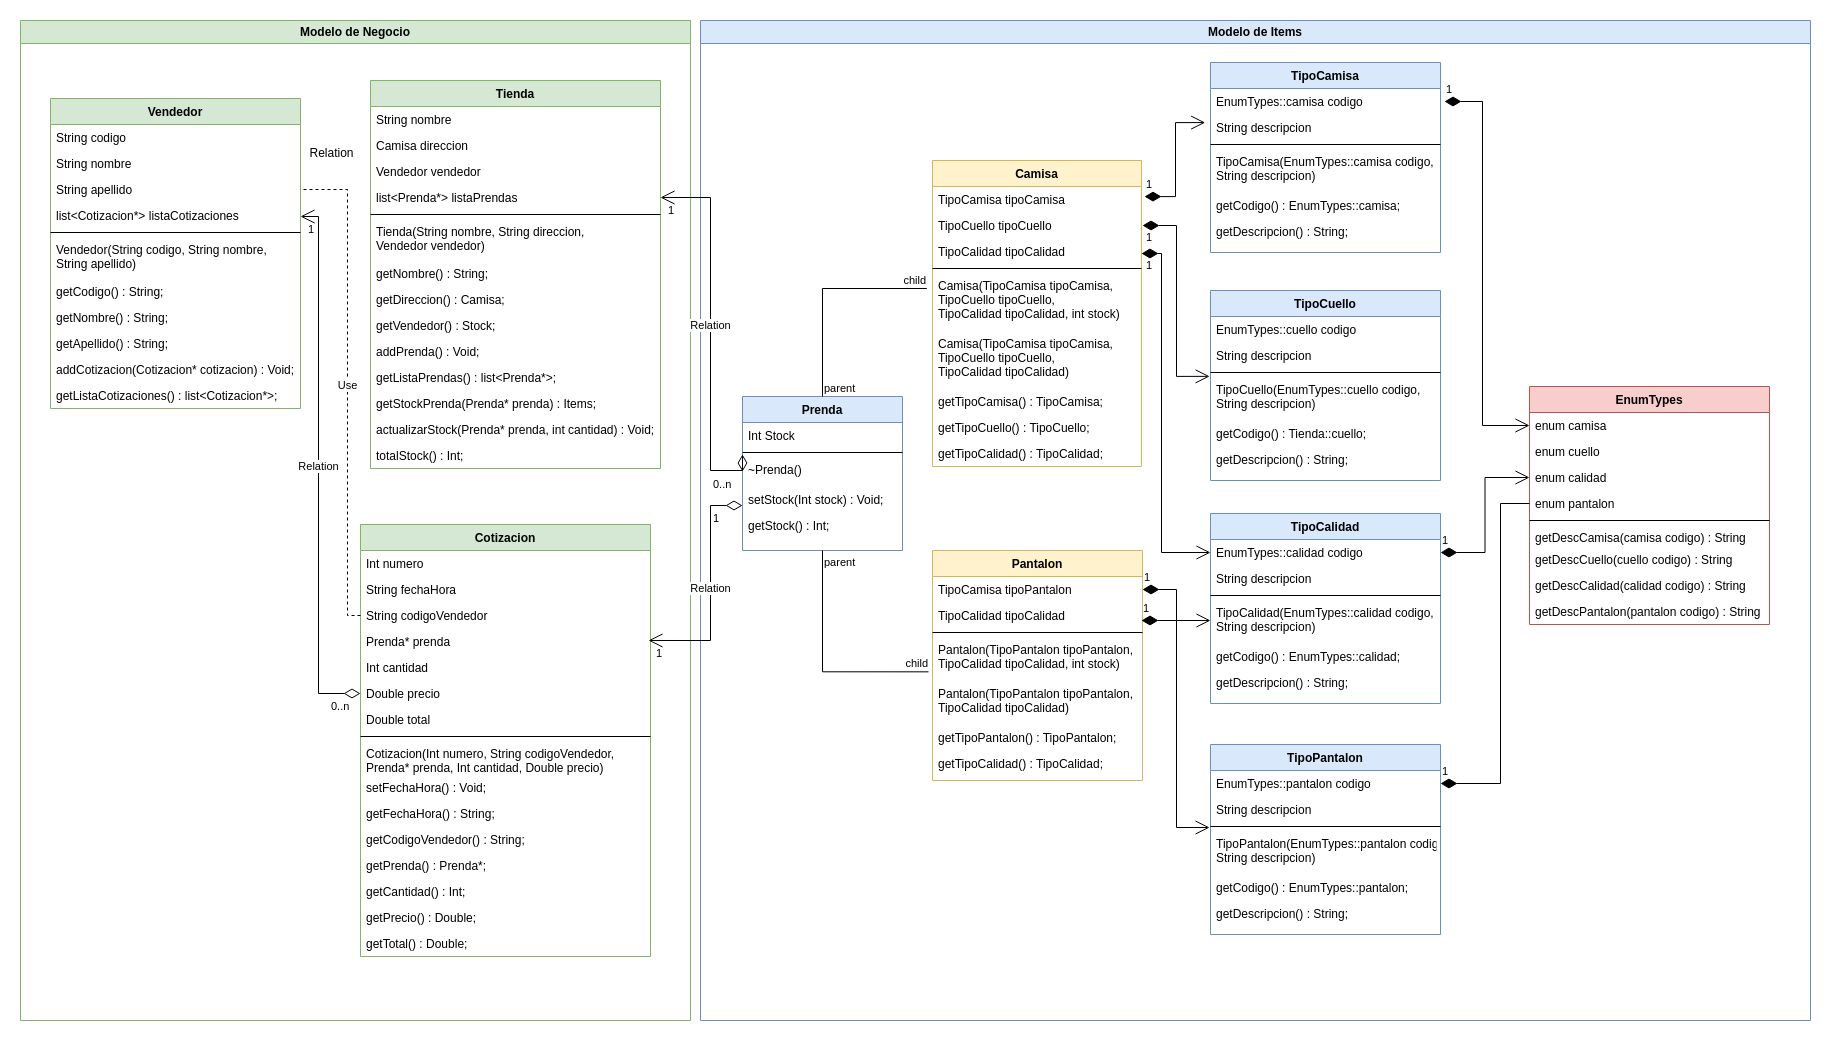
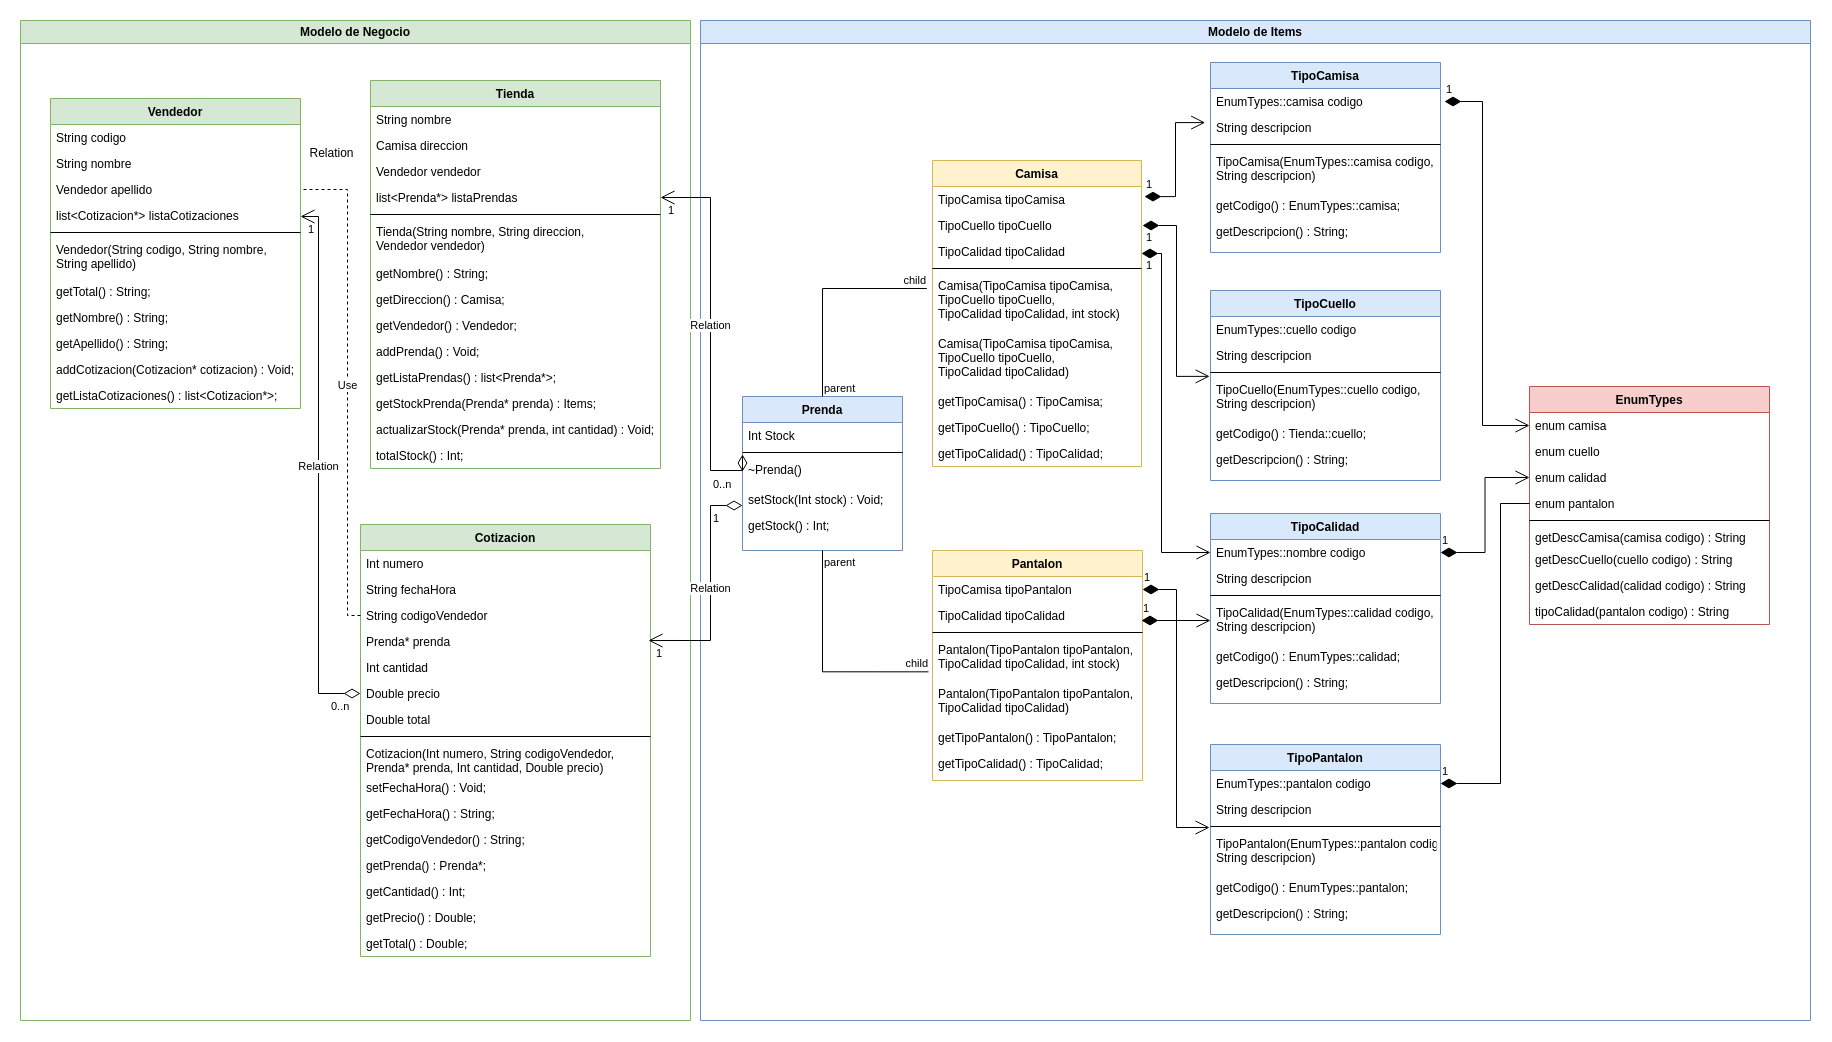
(99, 190) -> (107, 190)
(117, 292) -> (114, 292)
(445, 326) -> (455, 326)
(1291, 553) -> (1290, 553)
(1662, 612) -> (1645, 612)
